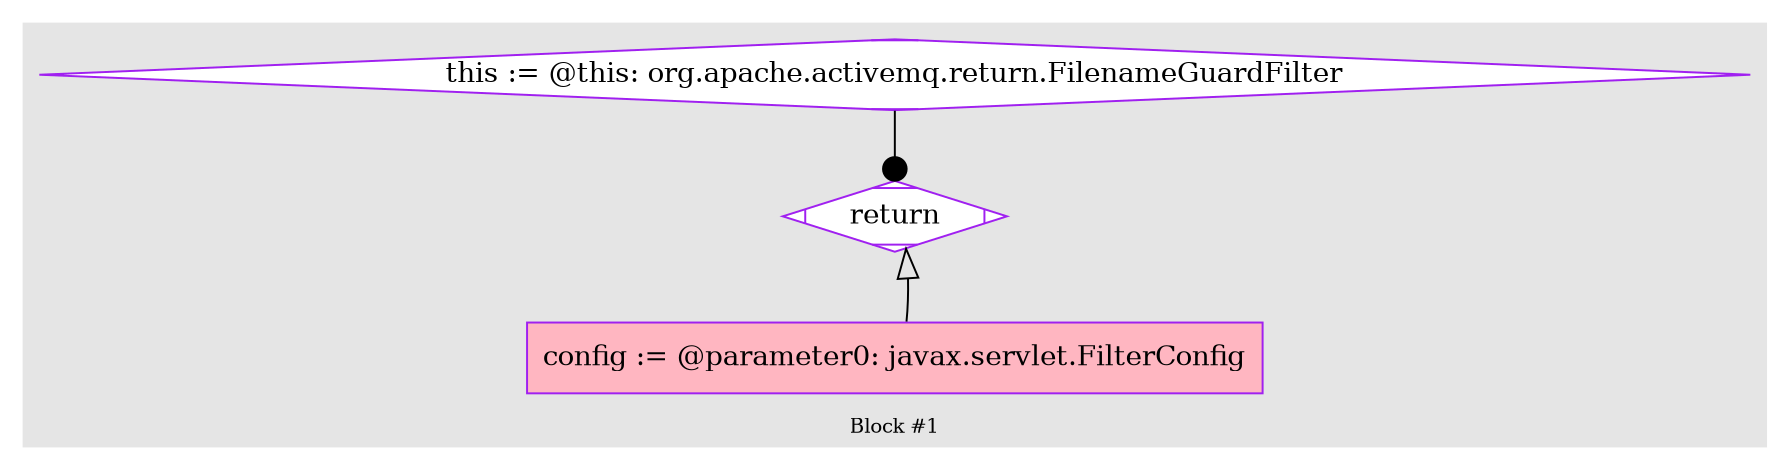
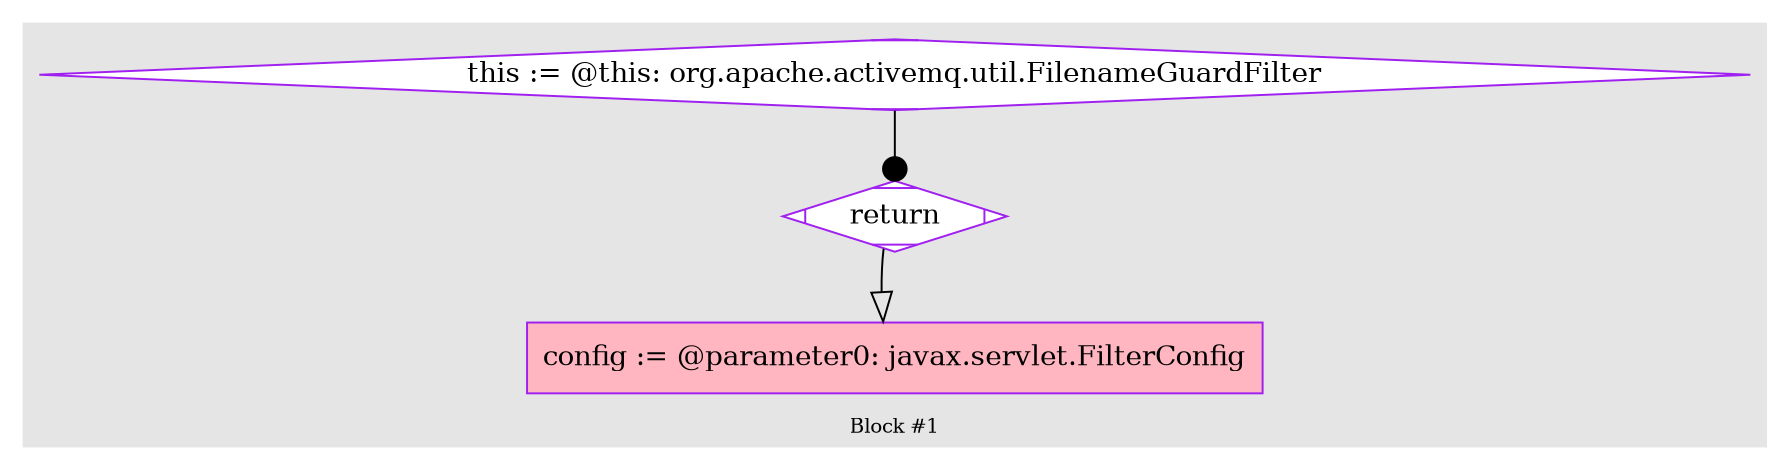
(895, 75) -> (895, 75)
(908, 300) -> (882, 270)
